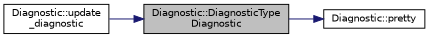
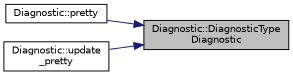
(56, 19) -> (56, 56)
(301, 19) -> (120, 22)
